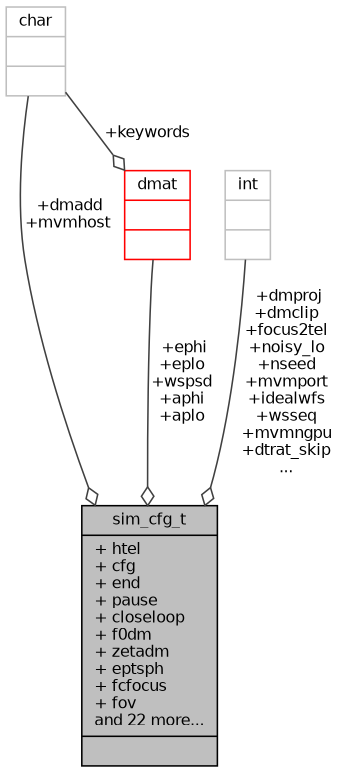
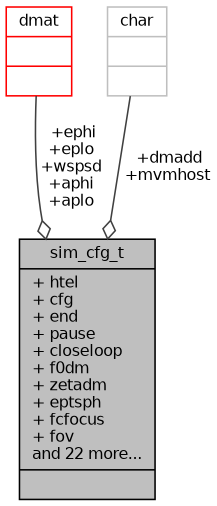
(89, 123) -> none
(248, 215) -> none
